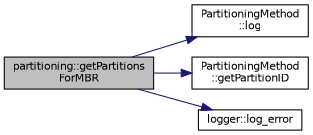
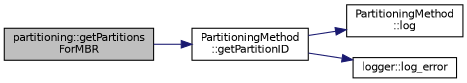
(159, 49) -> (322, 33)
(170, 98) -> (325, 56)
